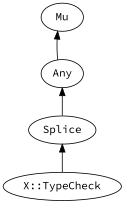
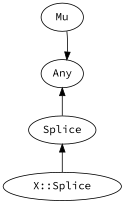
(57, 49) -> (68, 42)
(62, 186) -> (62, 186)
